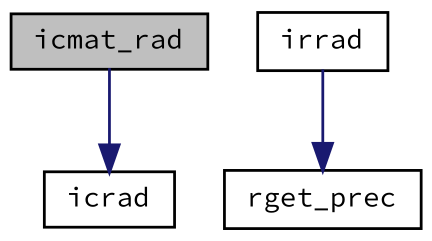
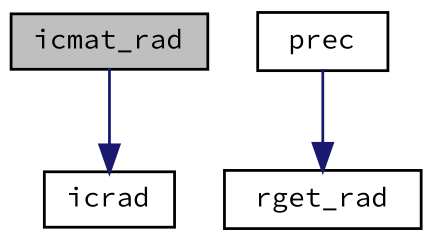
(323, 42) -> (323, 42)
(323, 200) -> (323, 200)
